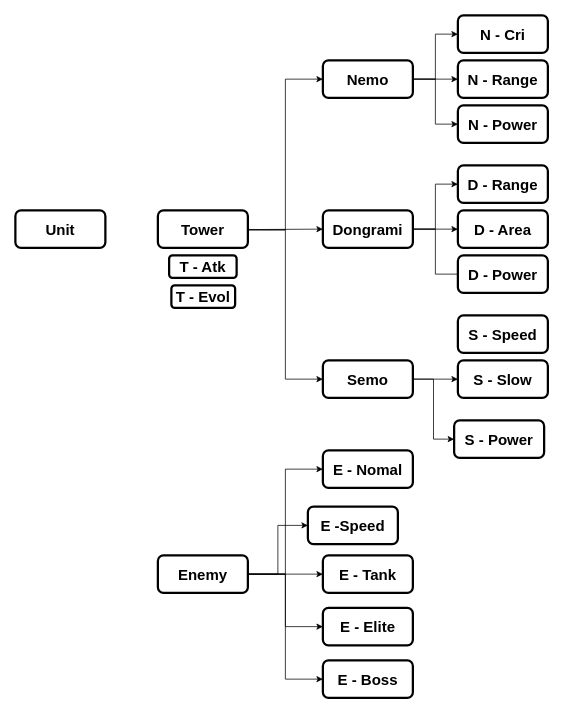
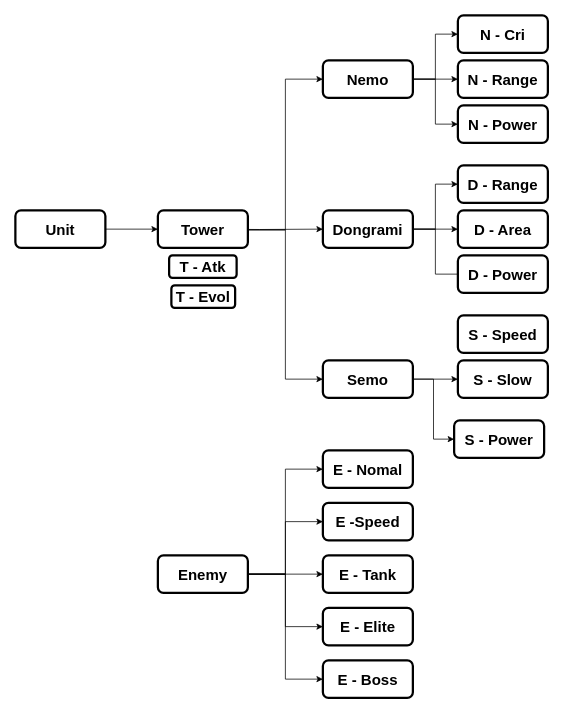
none -> (151, 229)
(353, 525) -> (368, 522)
